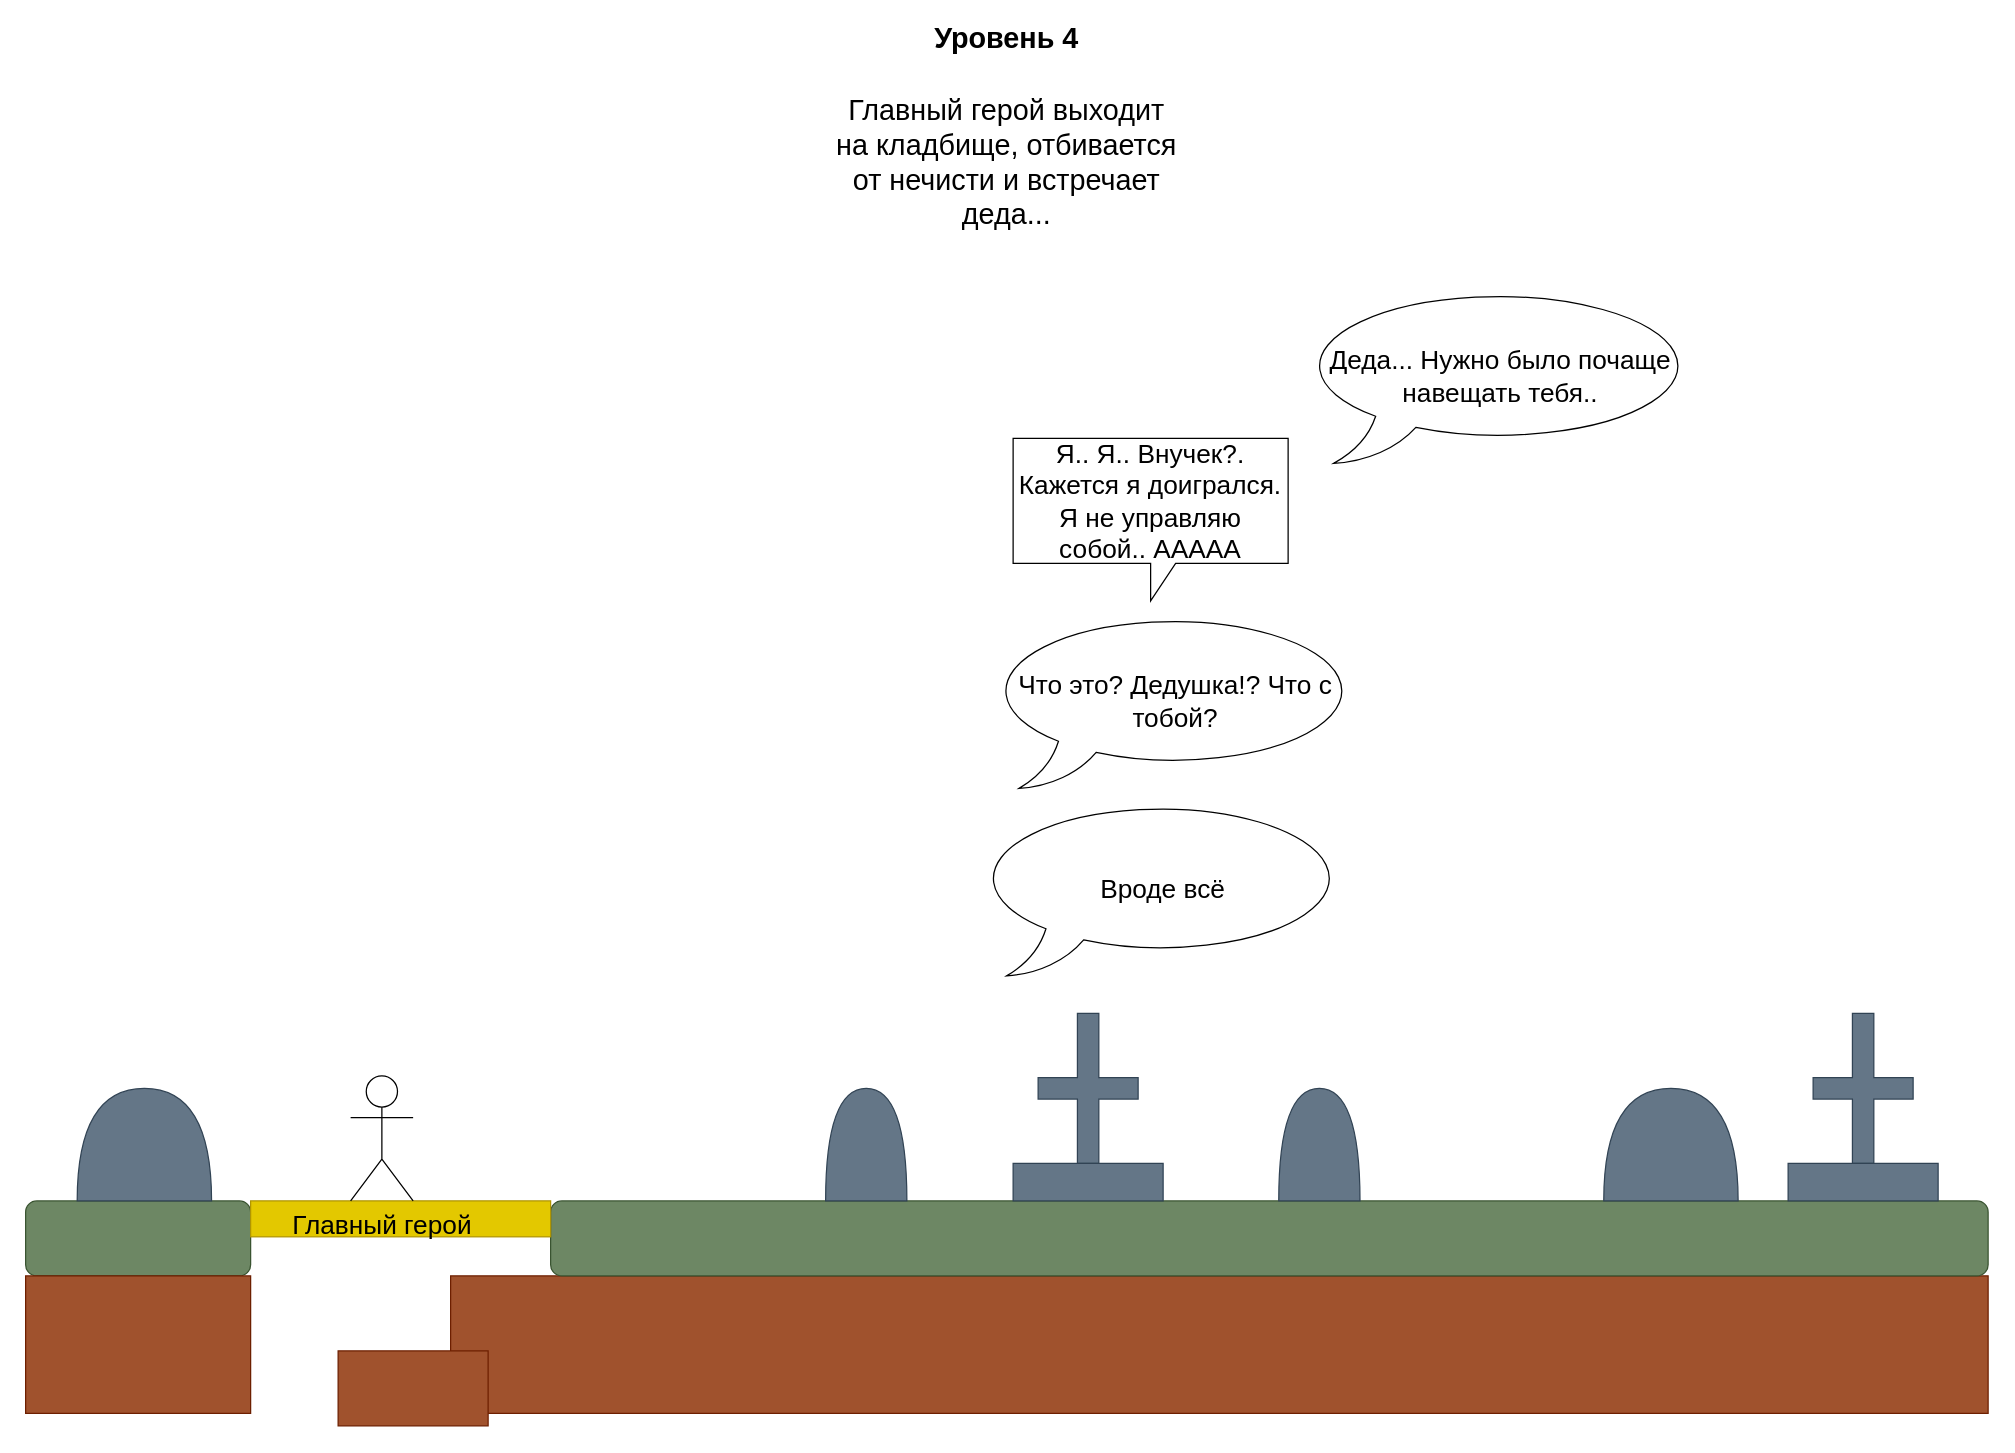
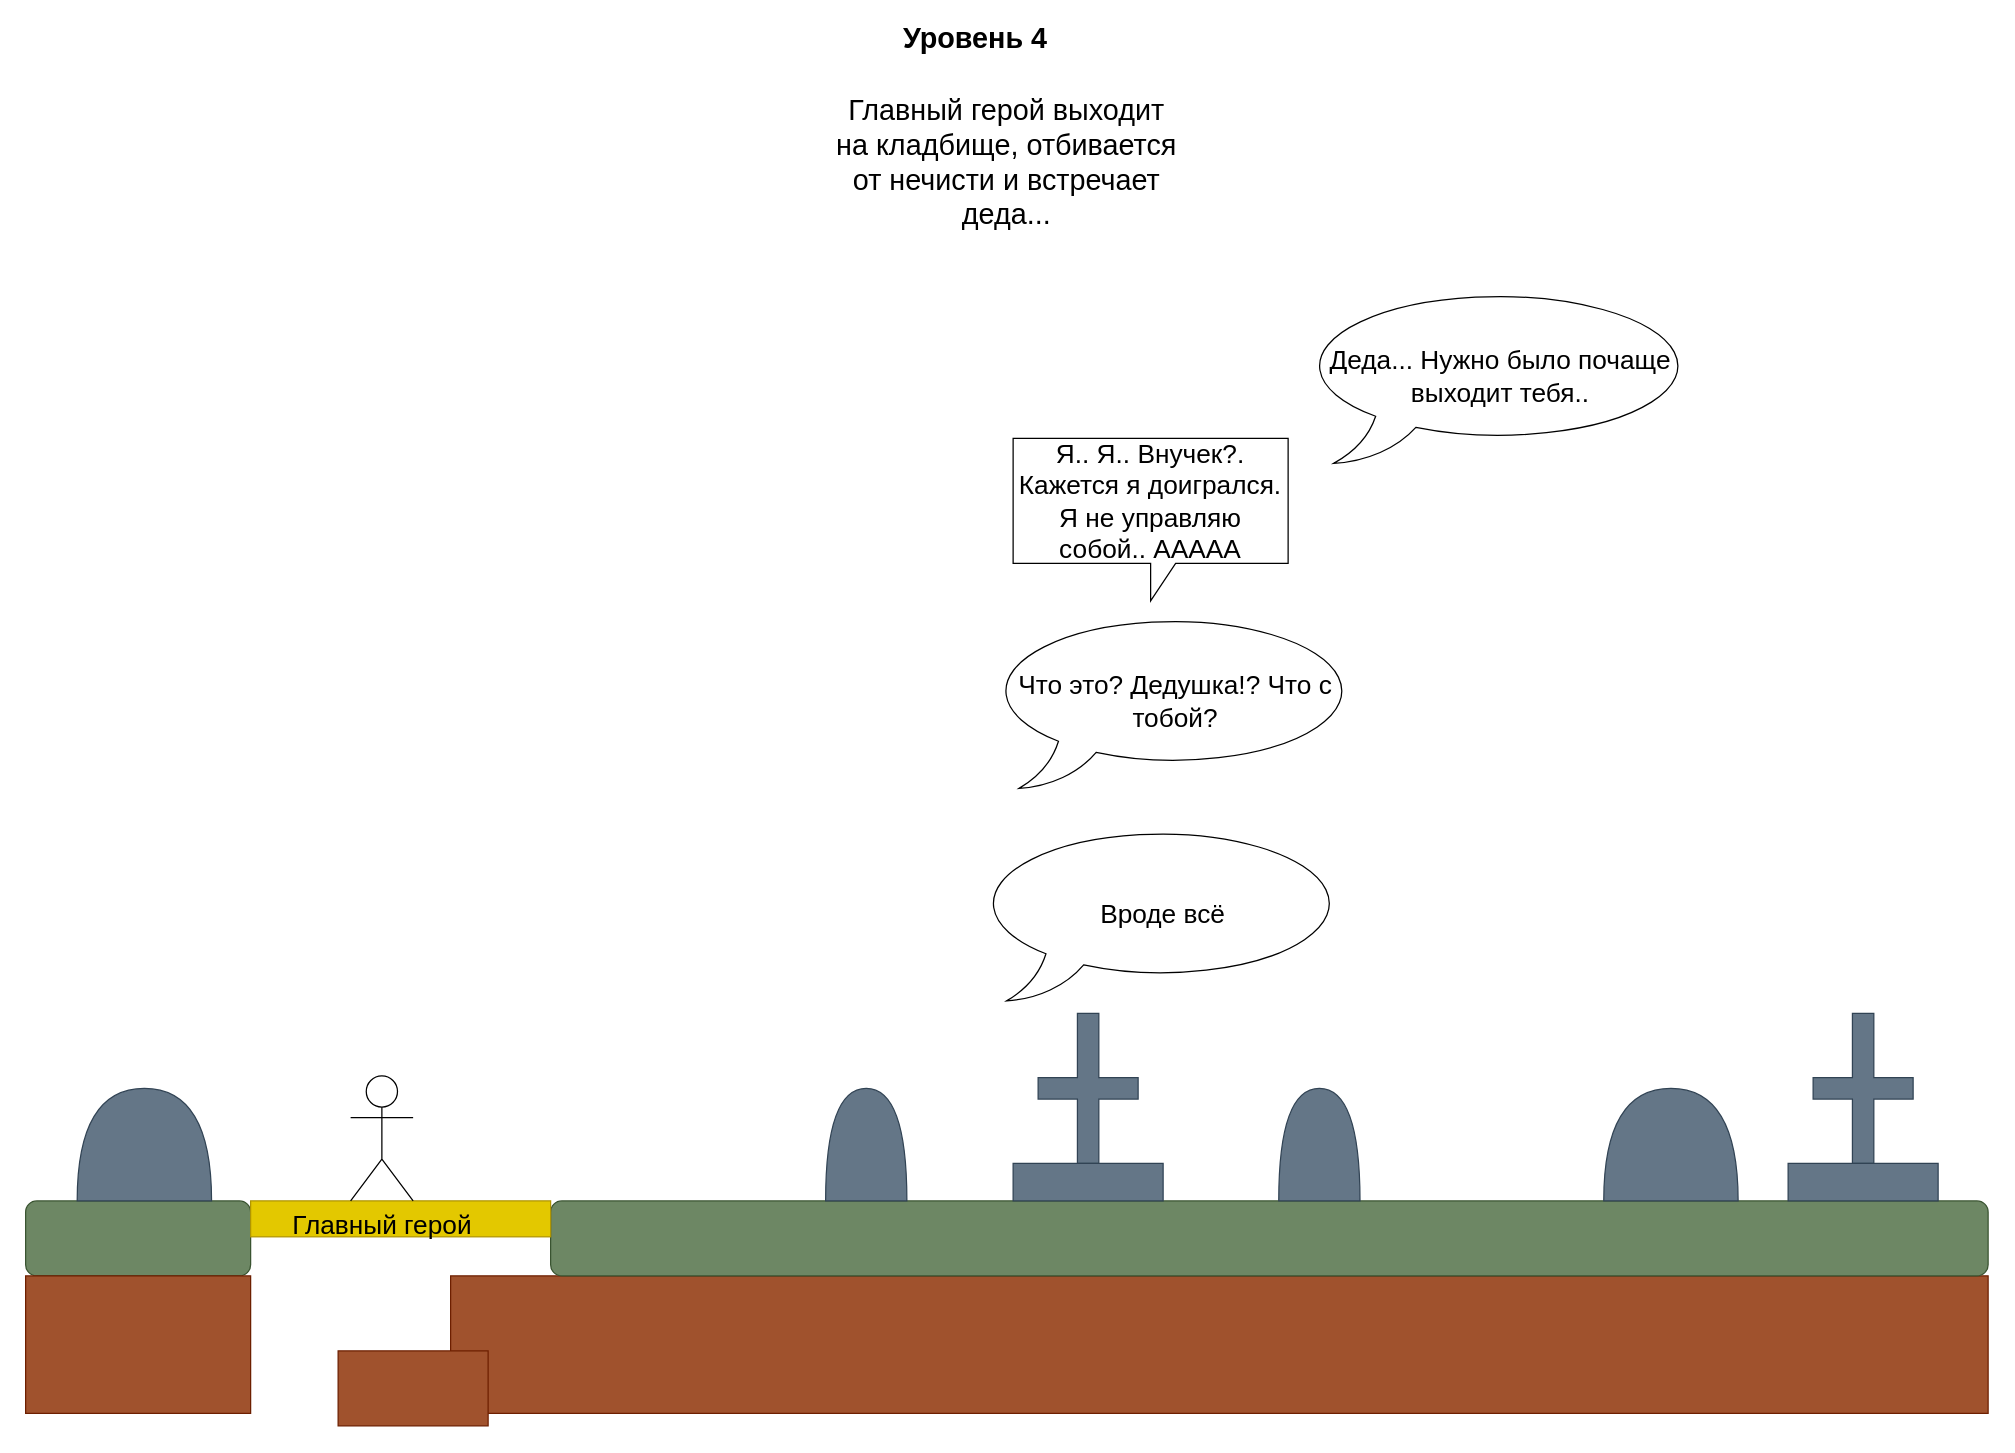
(1007, 38) -> (976, 38)
(1501, 376) -> (1501, 376)
(1163, 888) -> (1163, 913)
